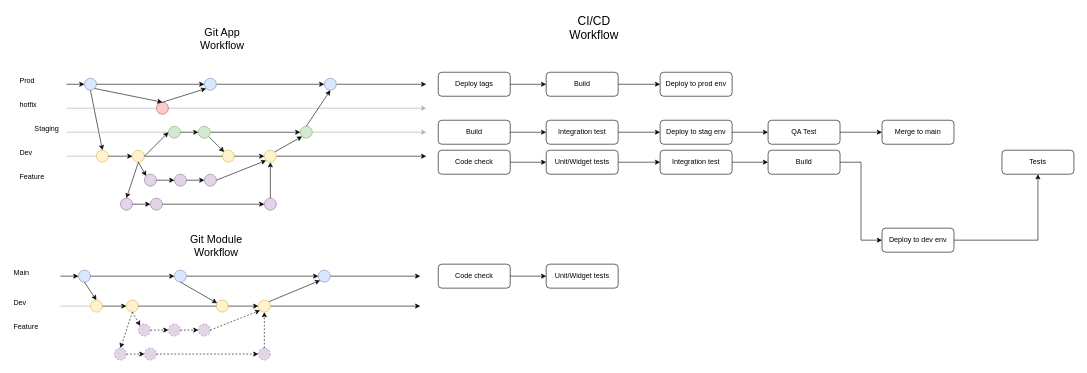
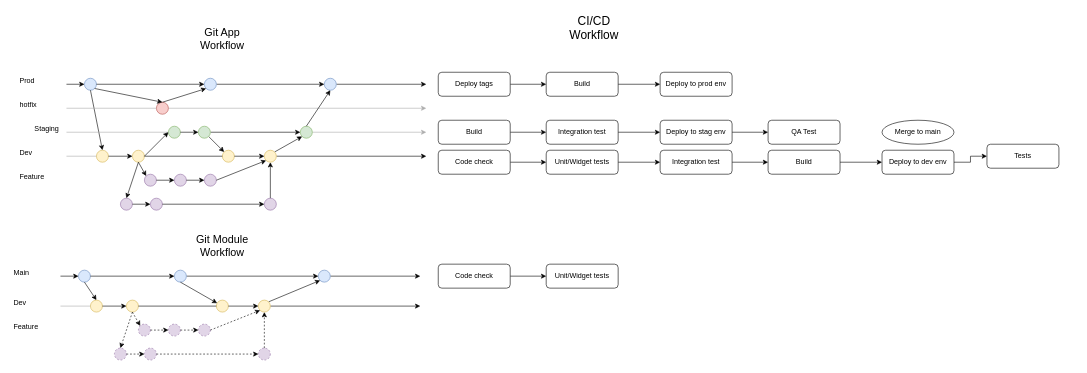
(876, 132) -> none
(918, 132) -> (918, 132)
(1038, 162) -> (1023, 156)
(918, 240) -> (918, 162)
(216, 246) -> (222, 246)
